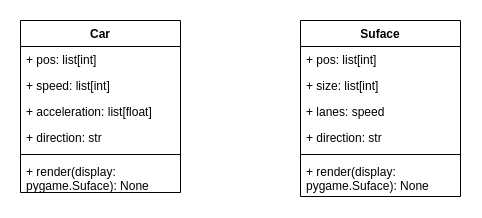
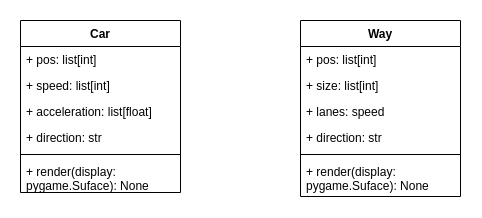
(381, 35) -> (381, 35)
